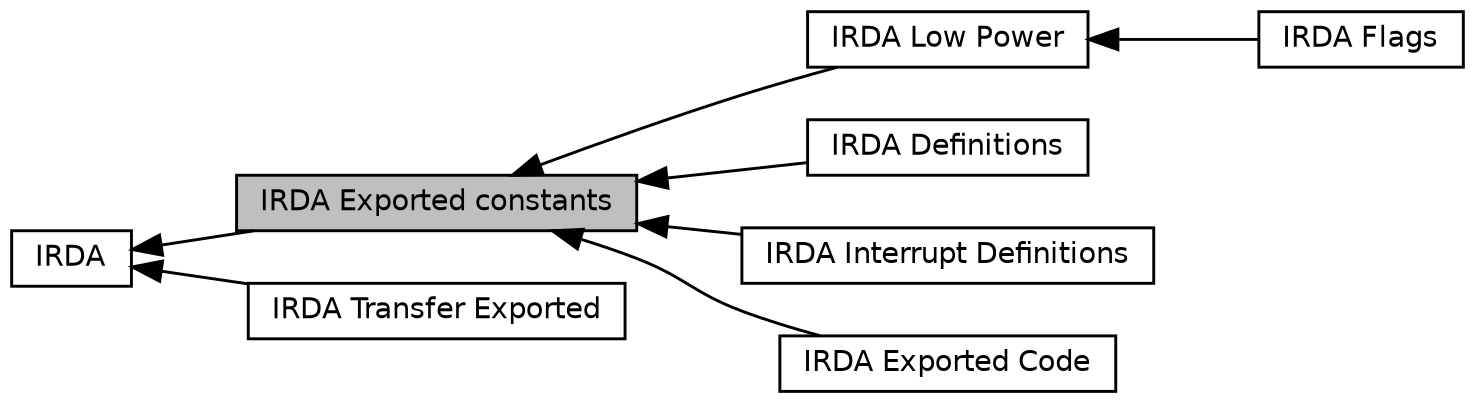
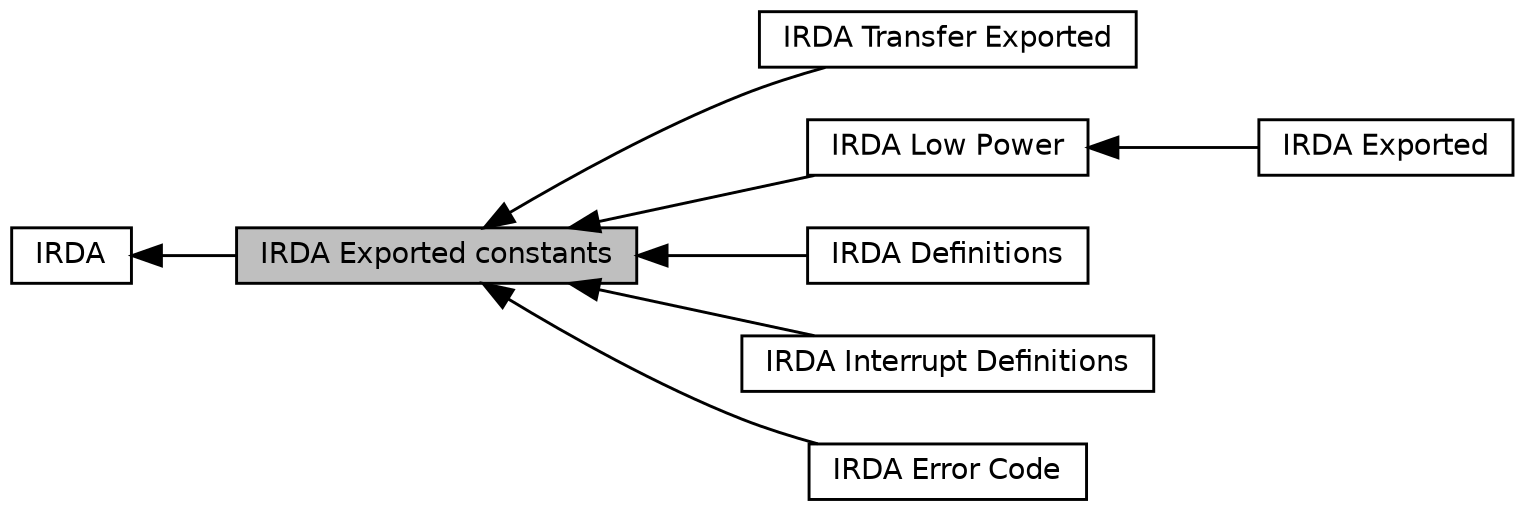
(1361, 39) -> (1386, 148)
(205, 278) -> (663, 130)
(948, 364) -> (948, 472)
